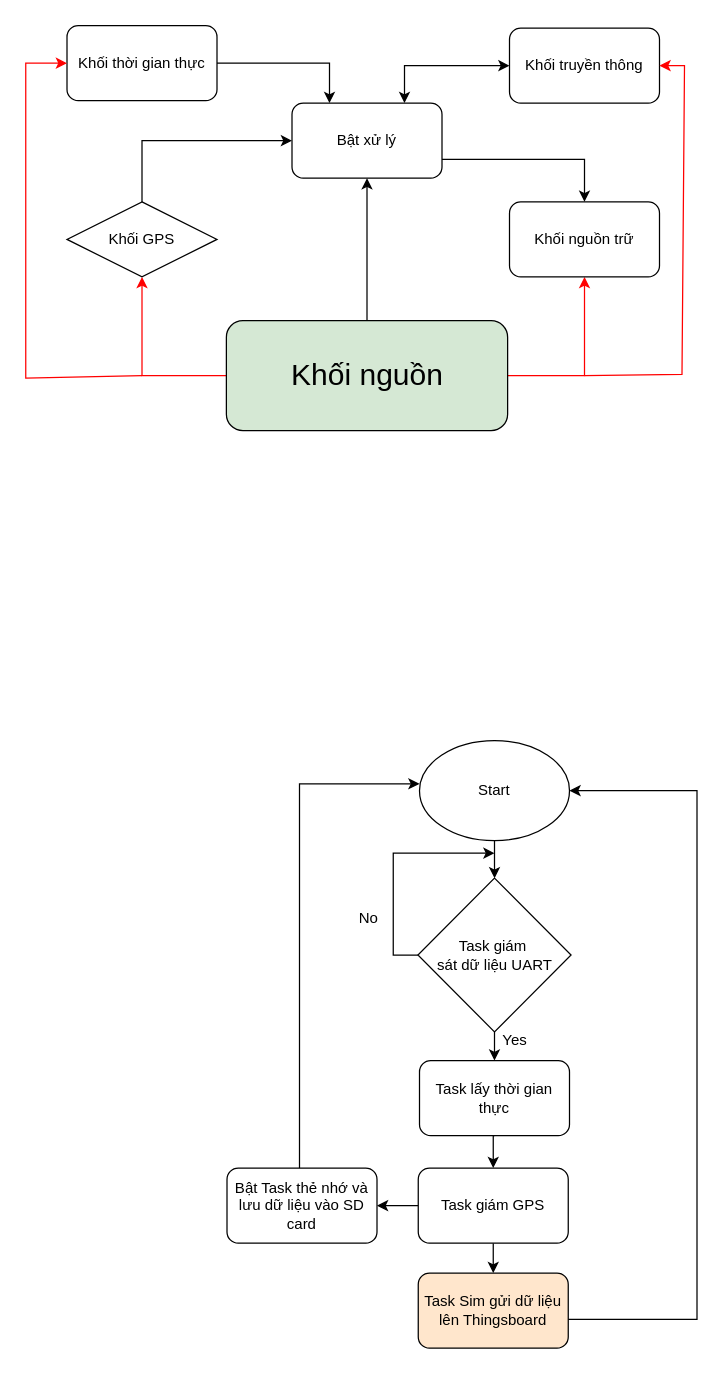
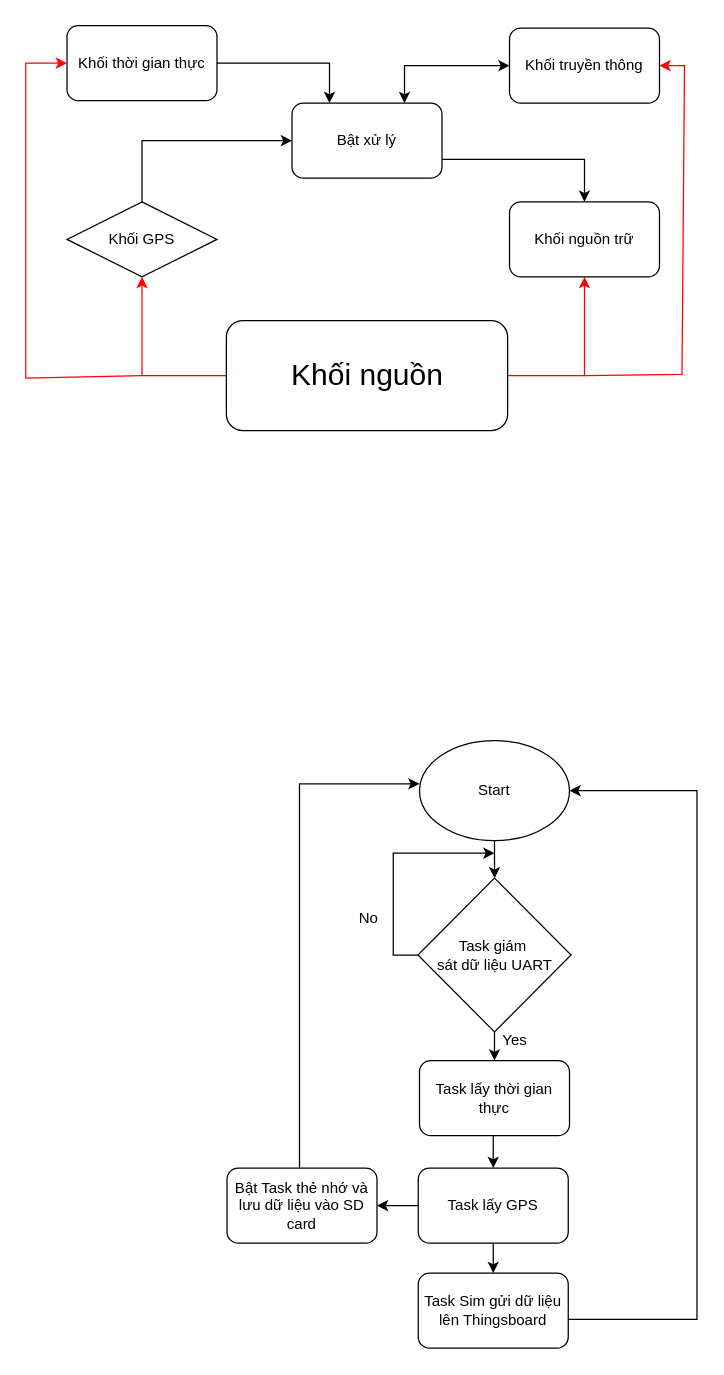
(367, 253) -> none
(367, 376) -> (367, 376)
(493, 1206) -> (493, 1206)
(493, 1311) -> (493, 1311)
